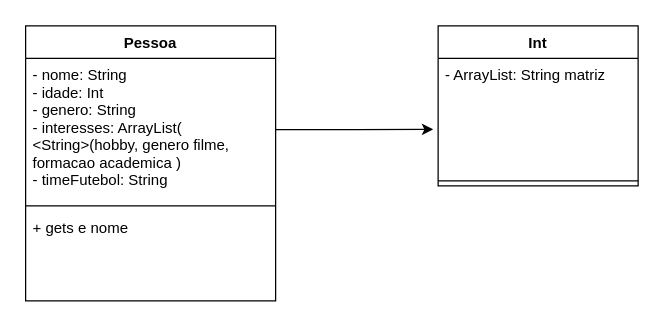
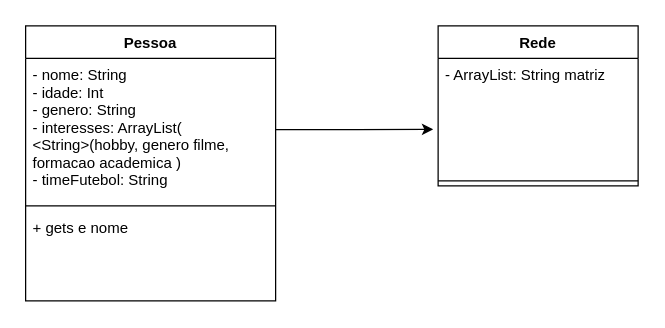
(538, 43) -> (538, 43)
